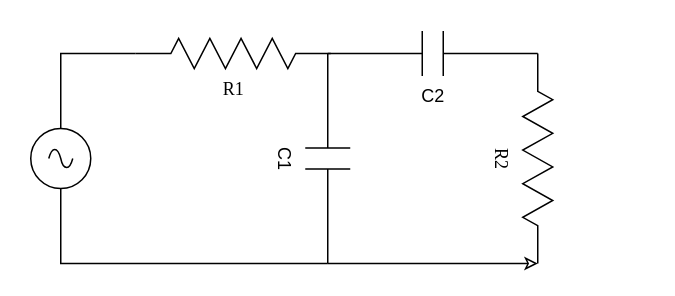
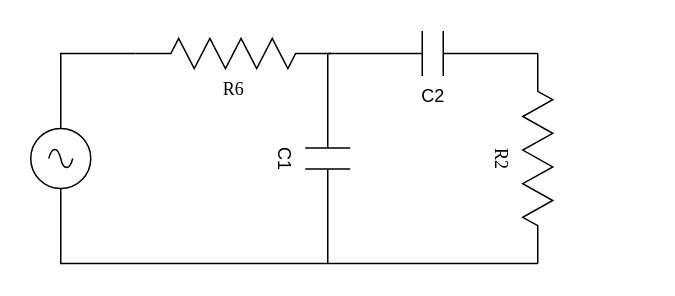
(234, 90) -> (234, 90)
(526, 263) -> (530, 263)
